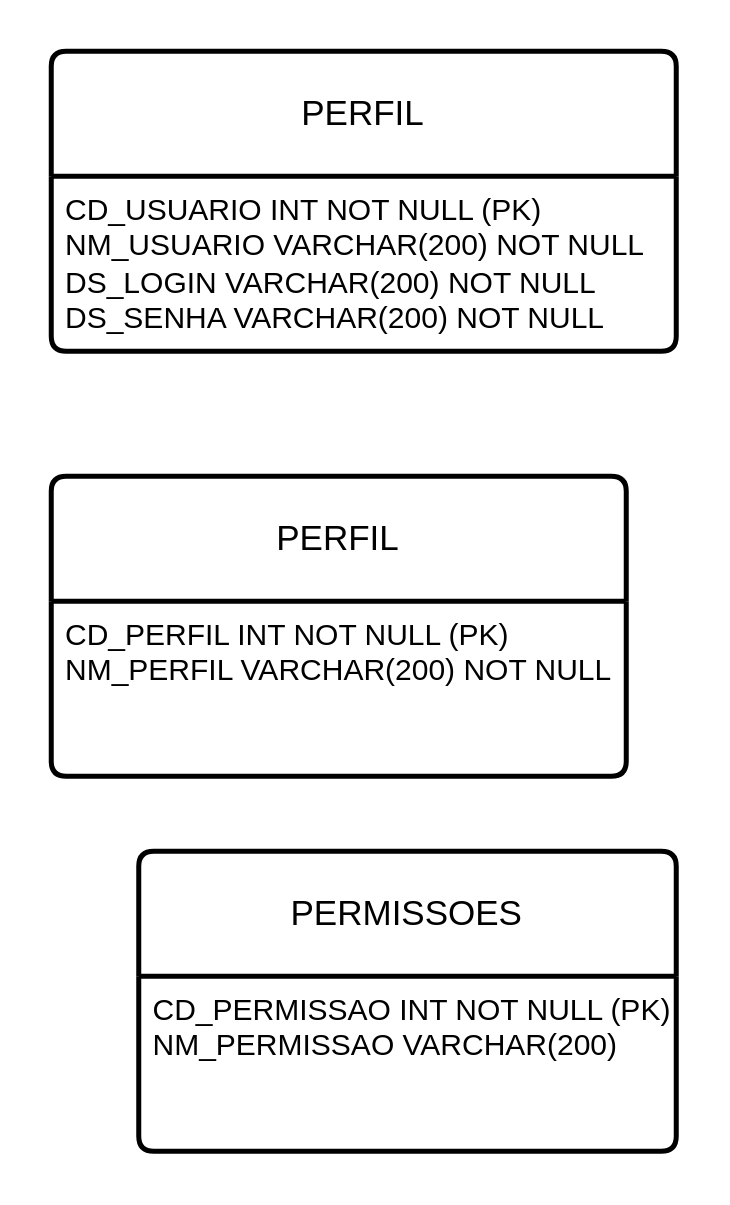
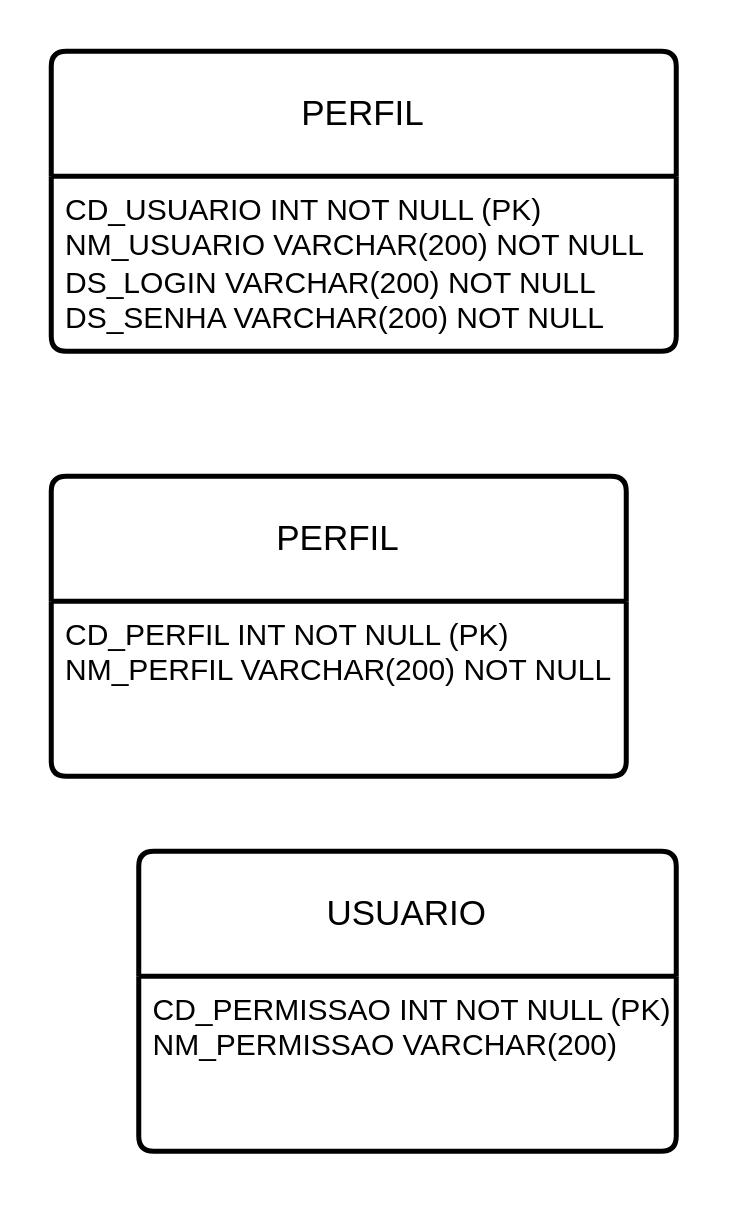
(408, 914) -> (408, 914)
